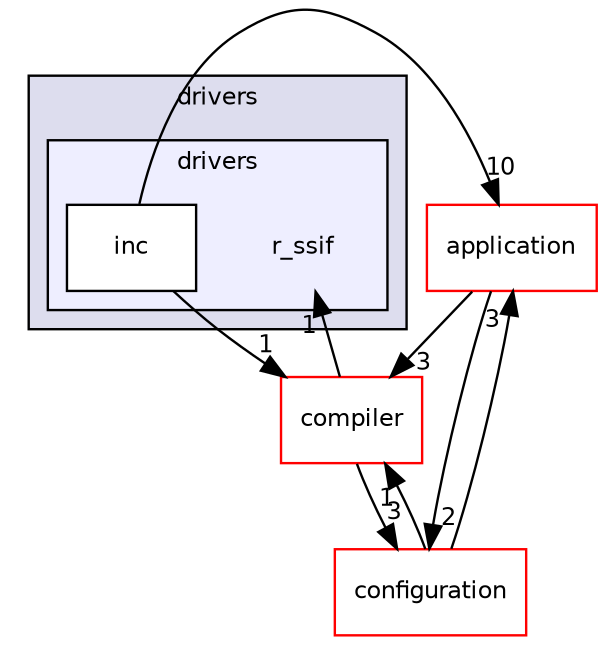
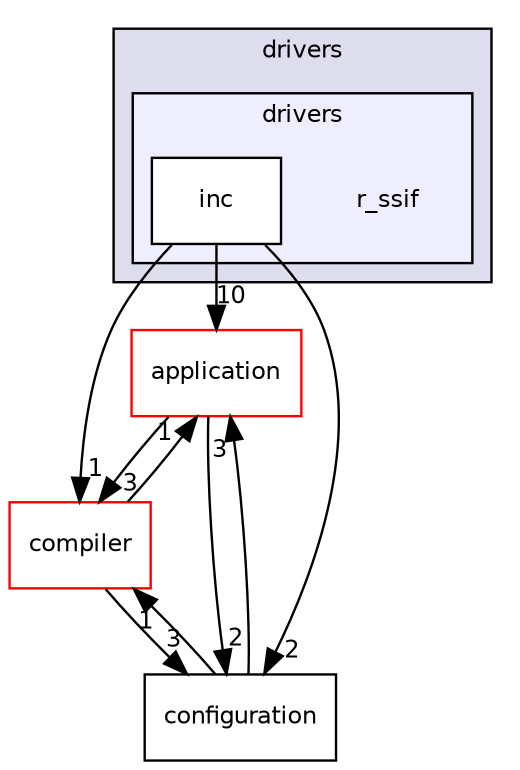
(331, 346) -> (156, 470)
none -> (337, 443)
(430, 592) -> (240, 718)
